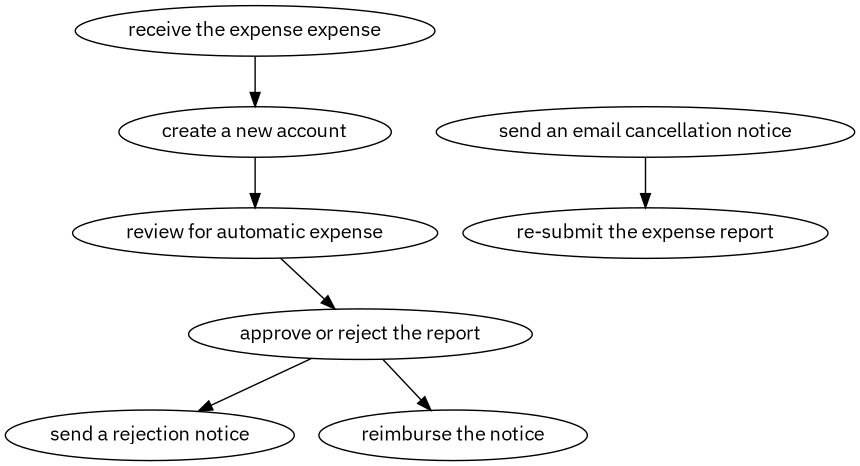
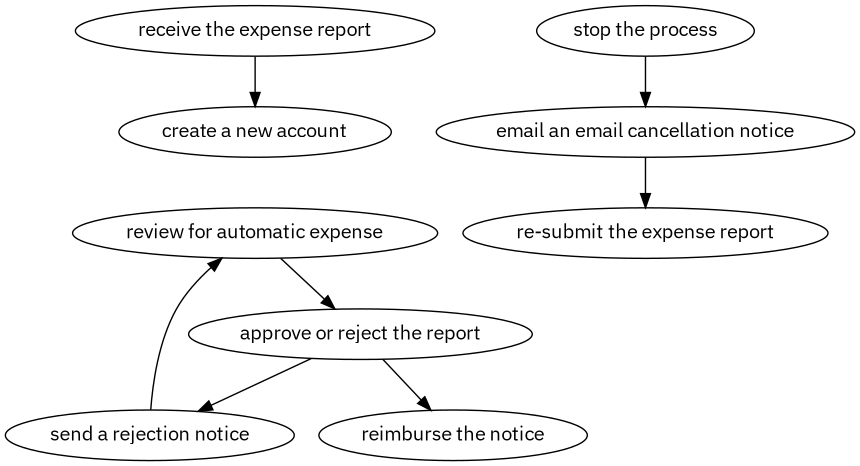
(255, 31) -> (255, 31)
none -> (645, 31)
(645, 132) -> (645, 132)
(255, 176) -> (166, 332)
